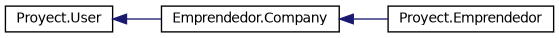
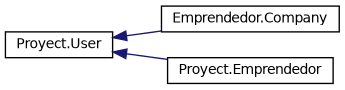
(371, 19) -> (147, 57)
